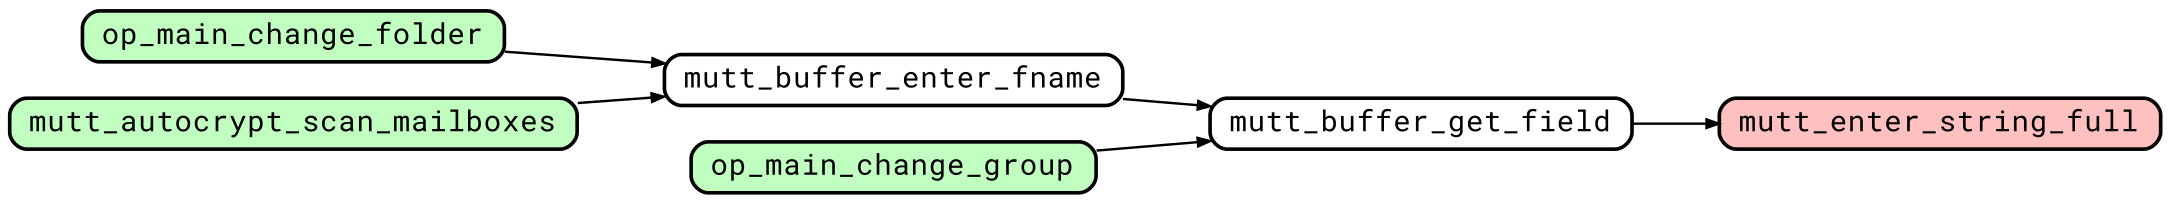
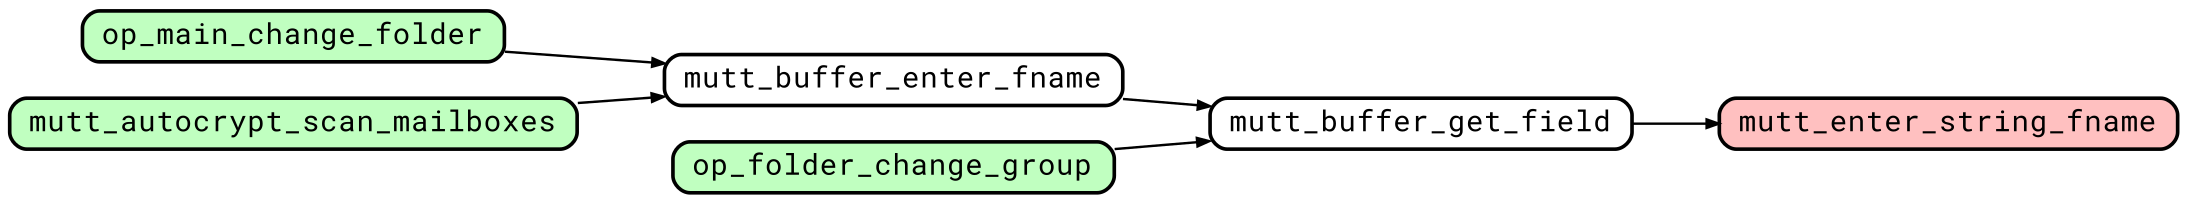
(1940, 124) -> (1948, 124)
(894, 167) -> (894, 167)
